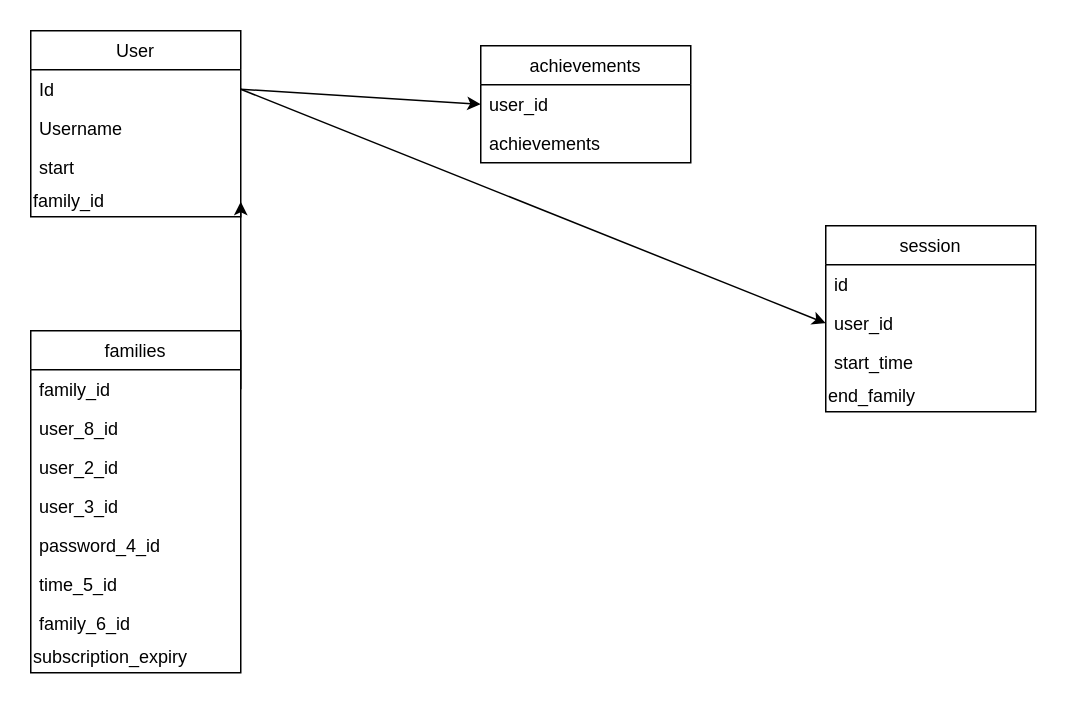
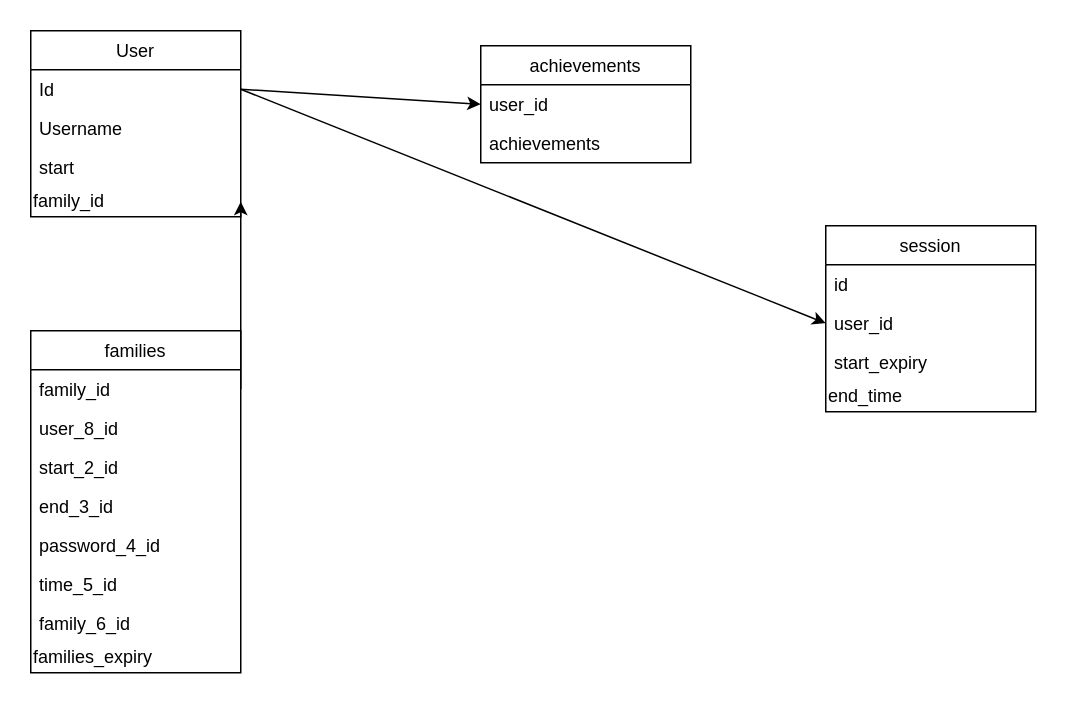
(882, 363) -> (892, 363)
(874, 397) -> (867, 397)
(82, 468) -> (87, 468)
(82, 507) -> (77, 507)
(122, 658) -> (100, 658)
